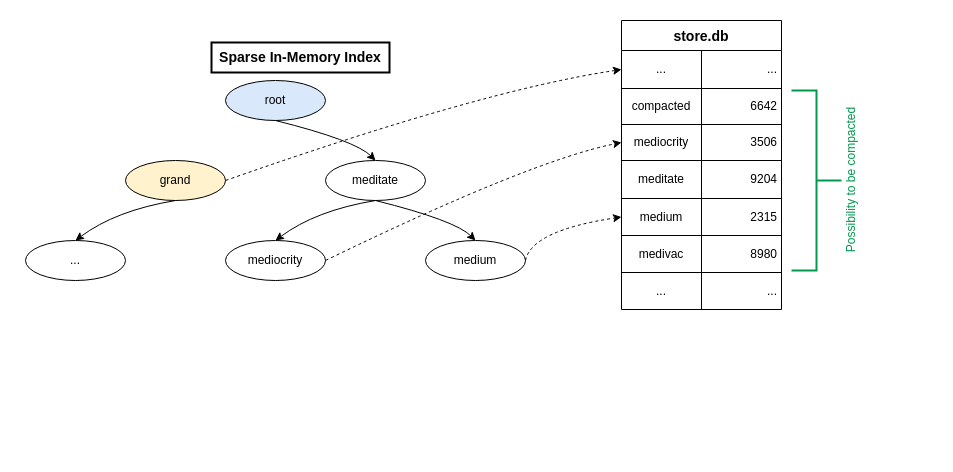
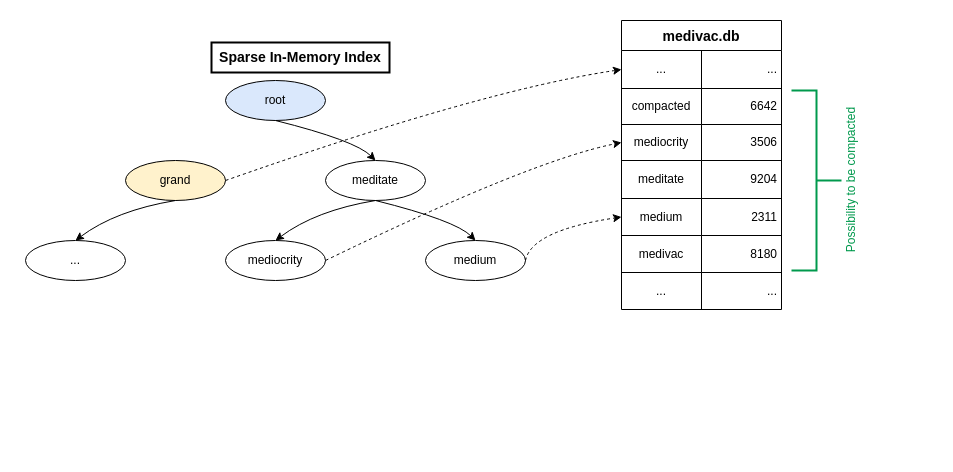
(701, 36) -> (701, 36)
(764, 218) -> (764, 218)
(764, 255) -> (764, 255)
